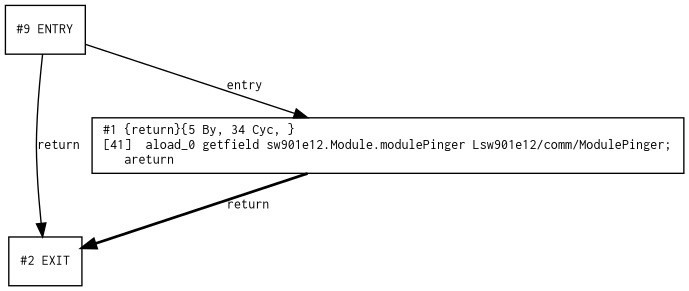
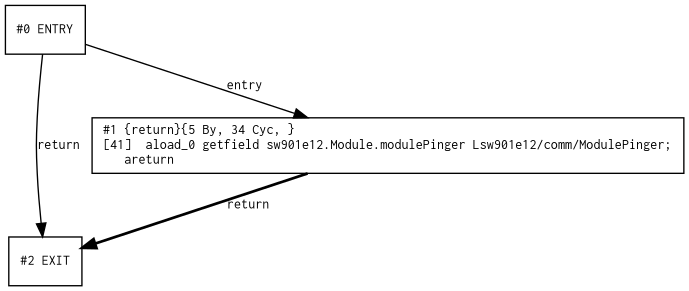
(45, 30) -> (45, 30)
